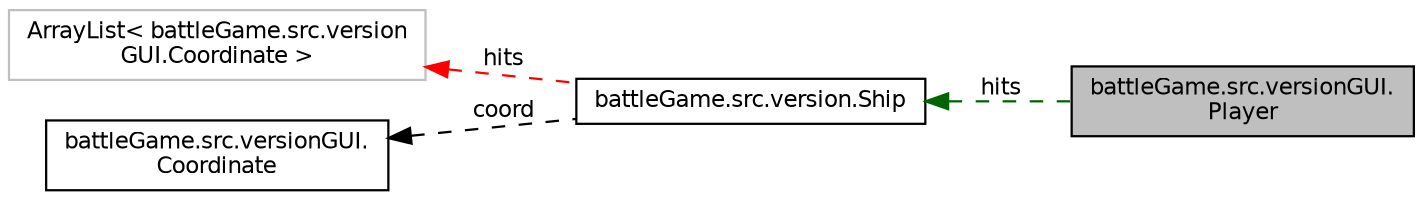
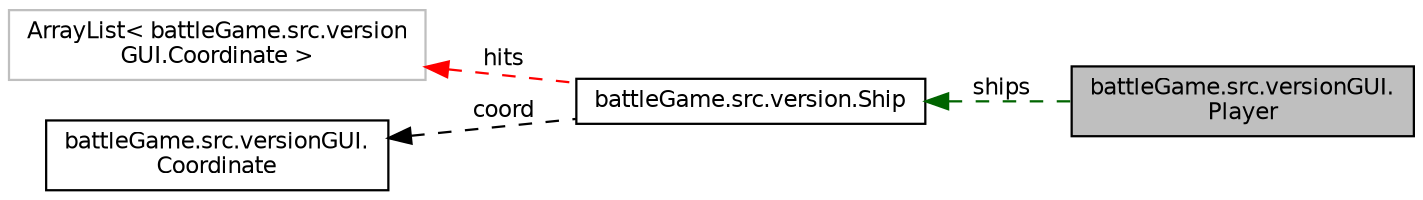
(998, 89) -> (998, 89)
